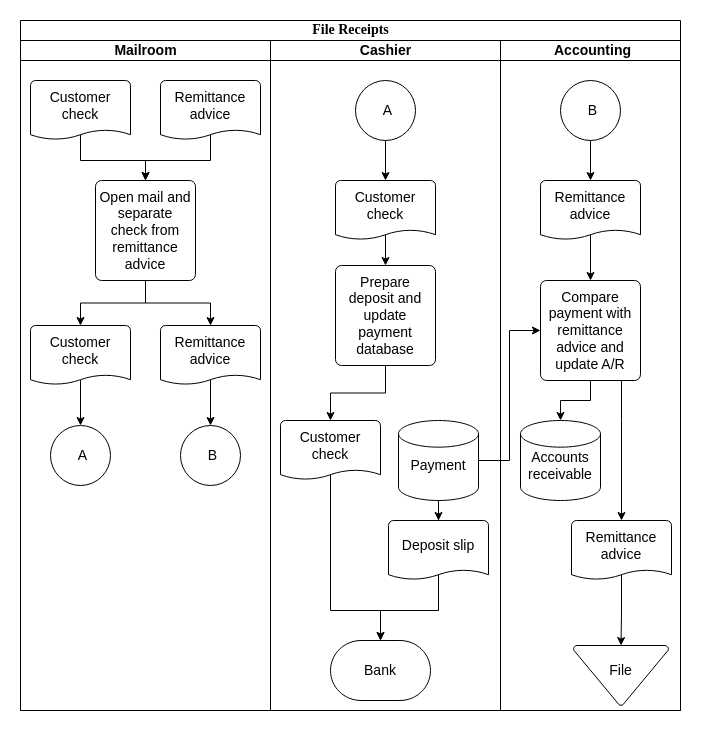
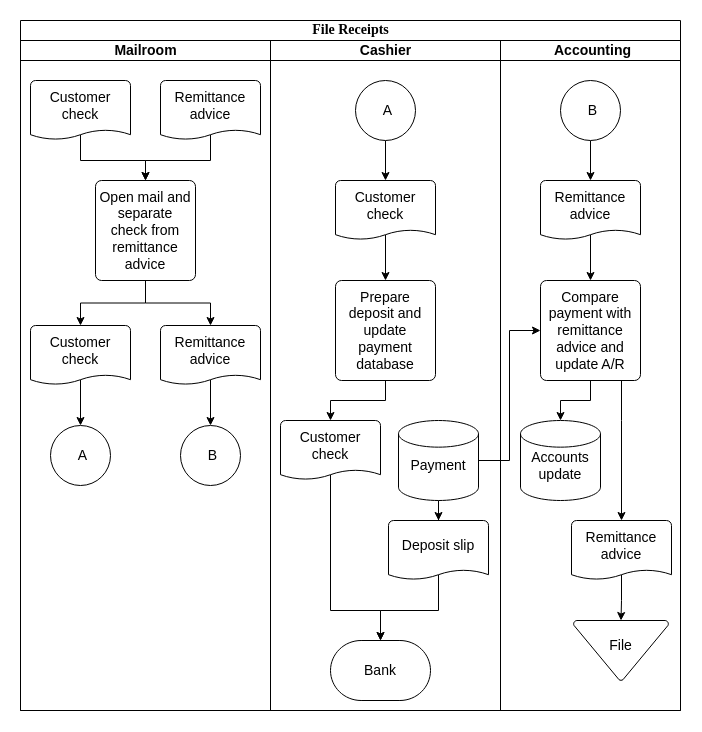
(386, 316) -> (386, 331)
(561, 466) -> (561, 466)
(621, 676) -> (621, 651)
